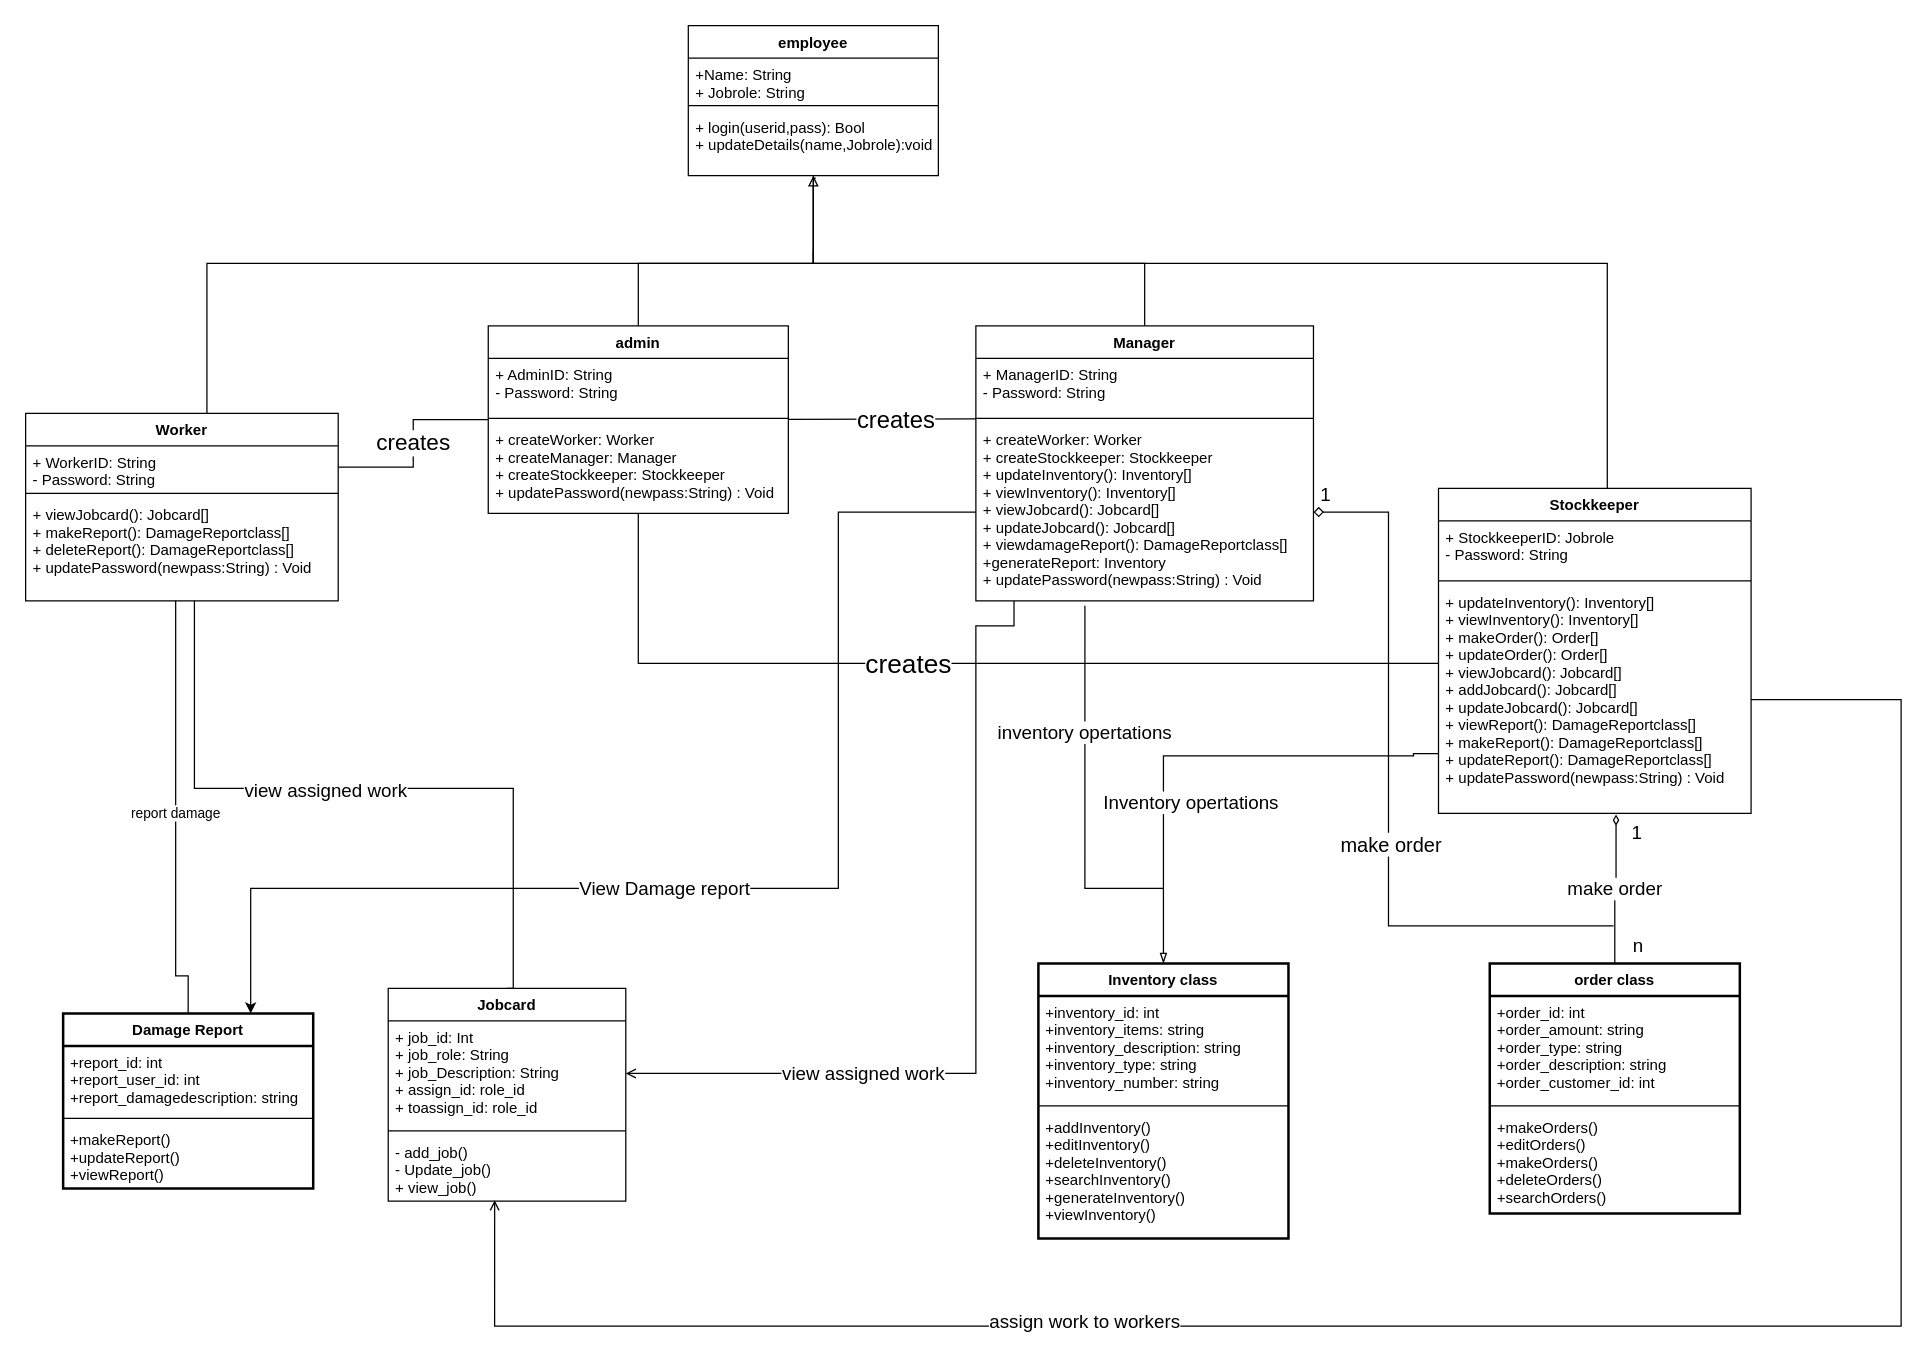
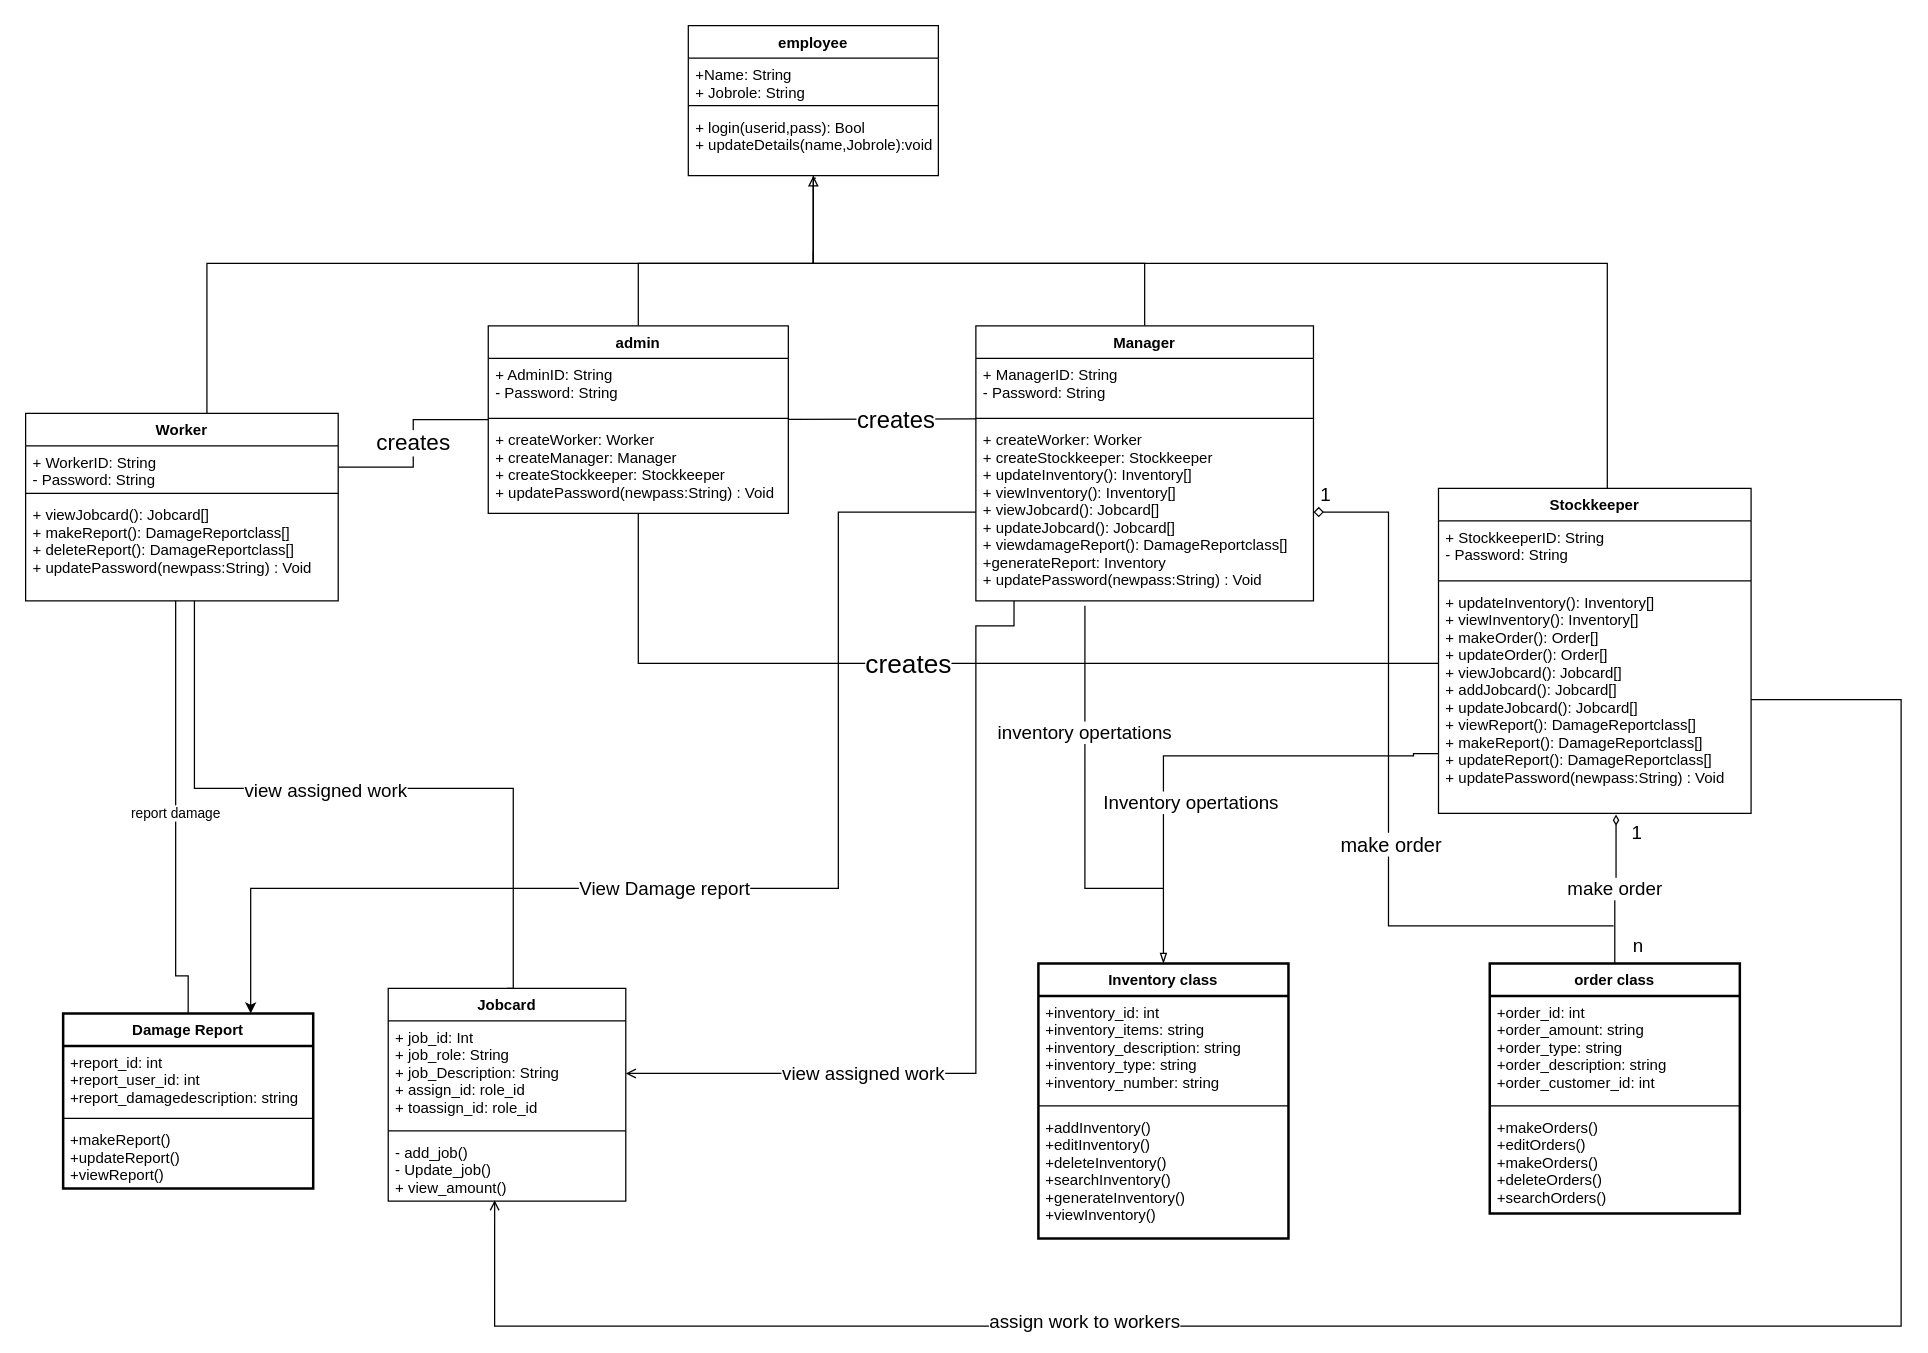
(1538, 538) -> (1534, 538)
(439, 1153) -> (439, 1153)
